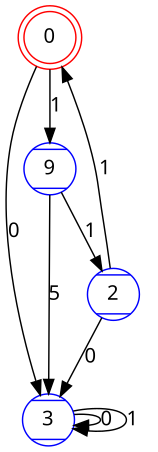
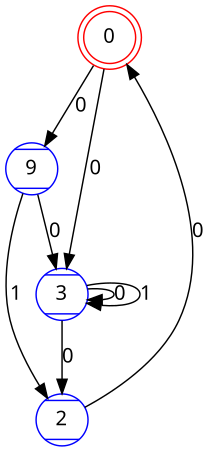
(56, 106) -> (82, 106)
(105, 169) -> (198, 232)
(55, 294) -> (56, 232)
(84, 351) -> (62, 350)
